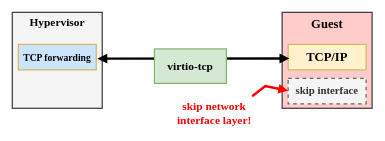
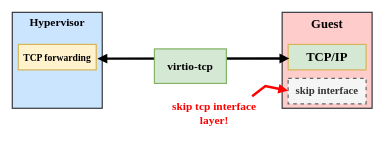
(57, 23) -> (57, 23)
(57, 57) -> (57, 57)
(327, 57) -> (327, 57)
(215, 113) -> (215, 113)
